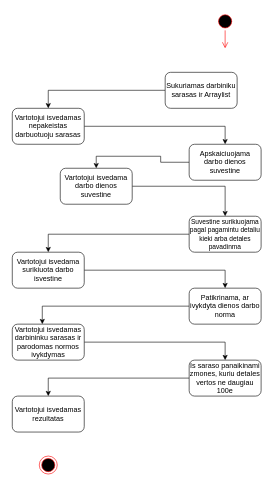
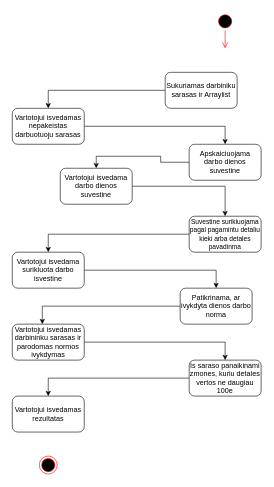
(225, 306) -> (216, 306)
